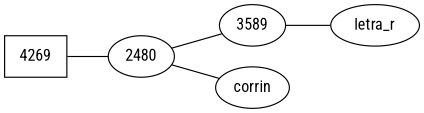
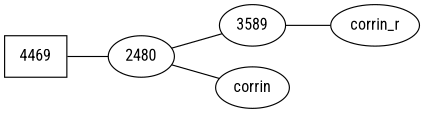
(375, 25) -> (375, 25)
(36, 56) -> (36, 56)
